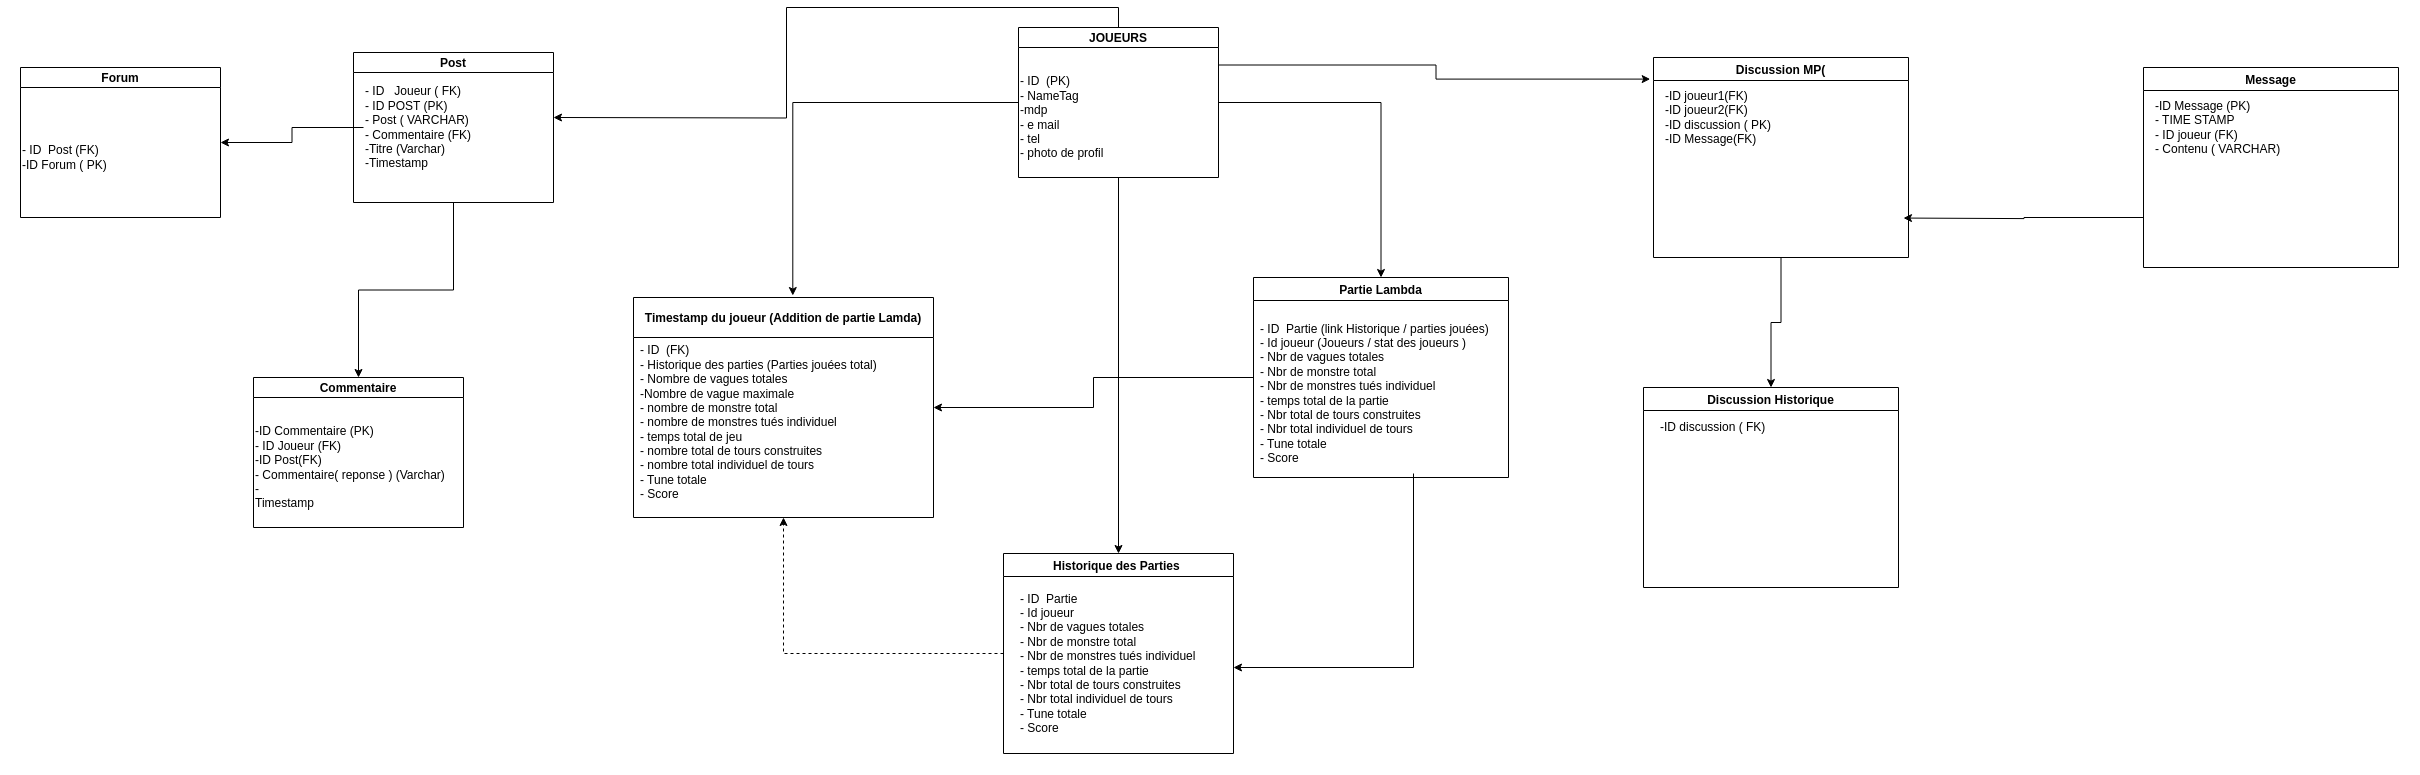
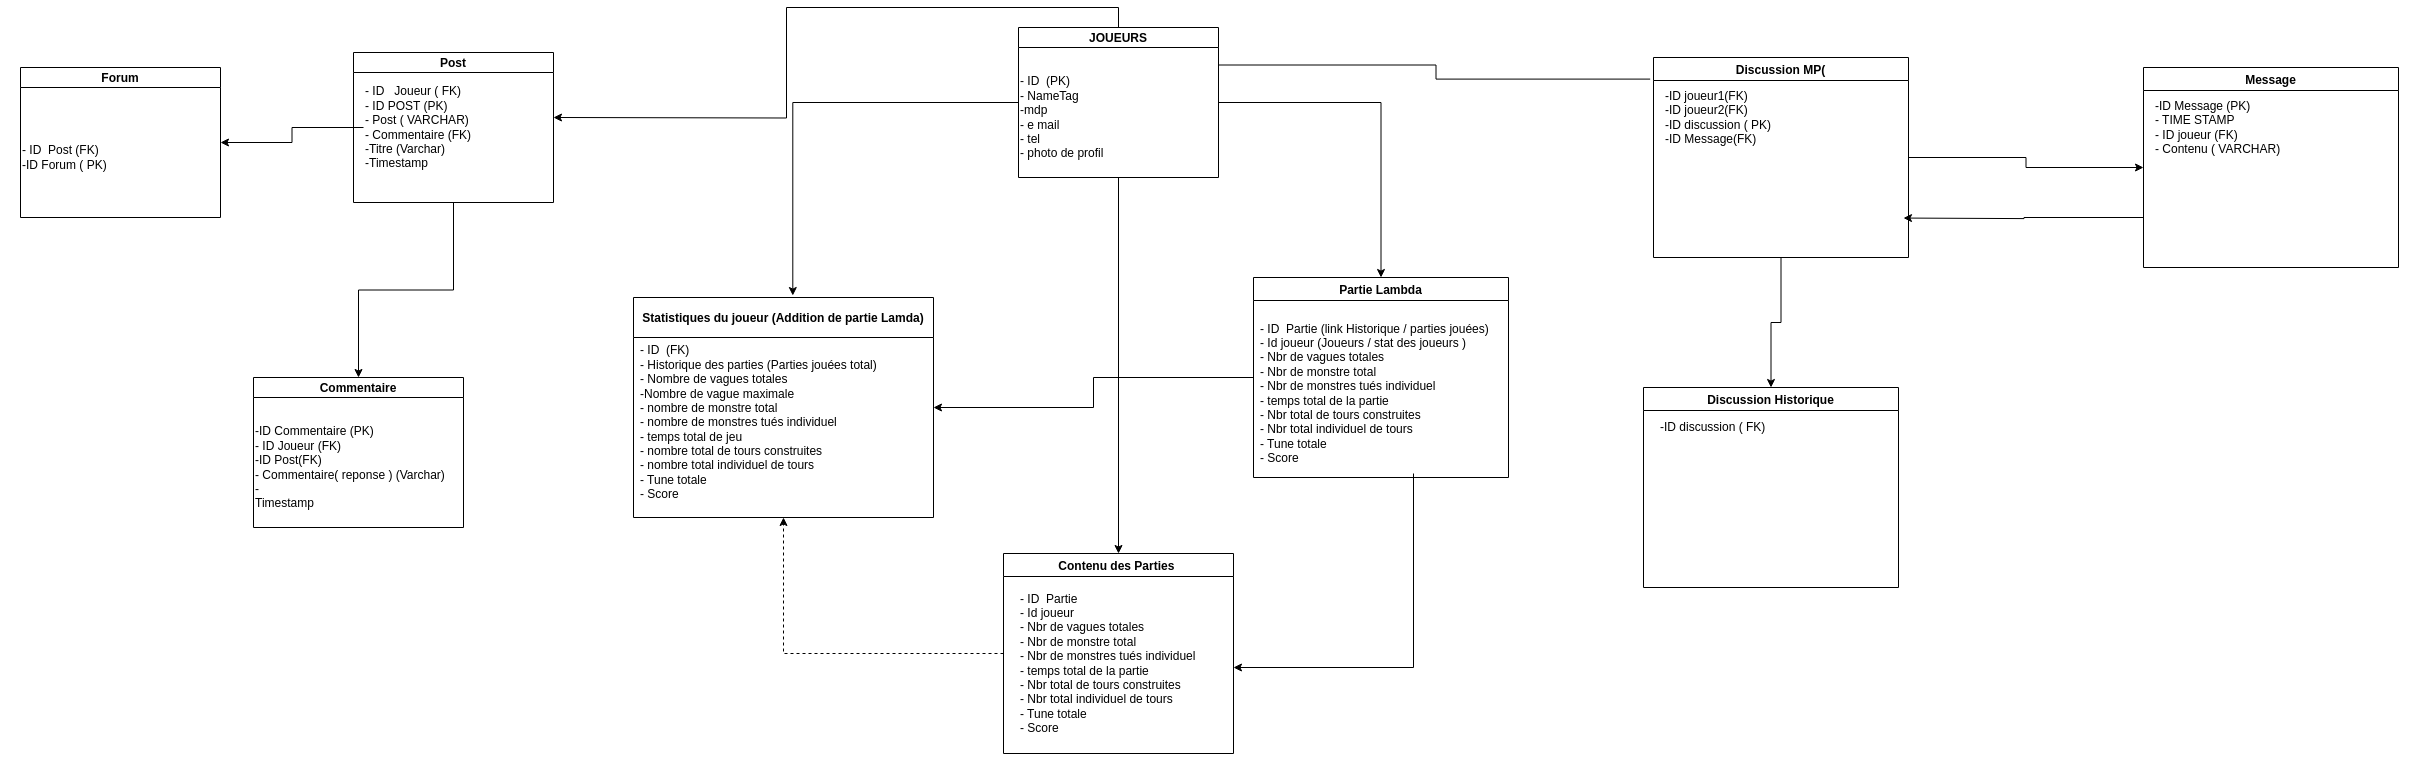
(1642, 79) -> (1645, 79)
none -> (2026, 160)
(783, 318) -> (783, 318)
(1118, 566) -> (1118, 566)
